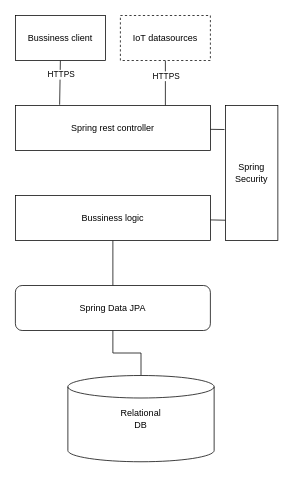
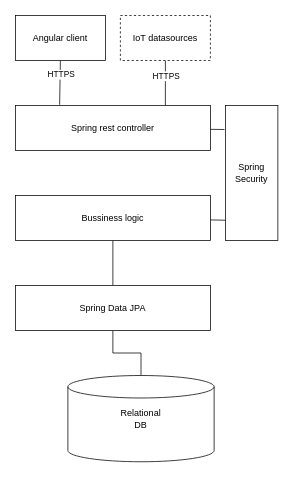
(60, 38) -> (60, 38)
(113, 308) -> (113, 308)
